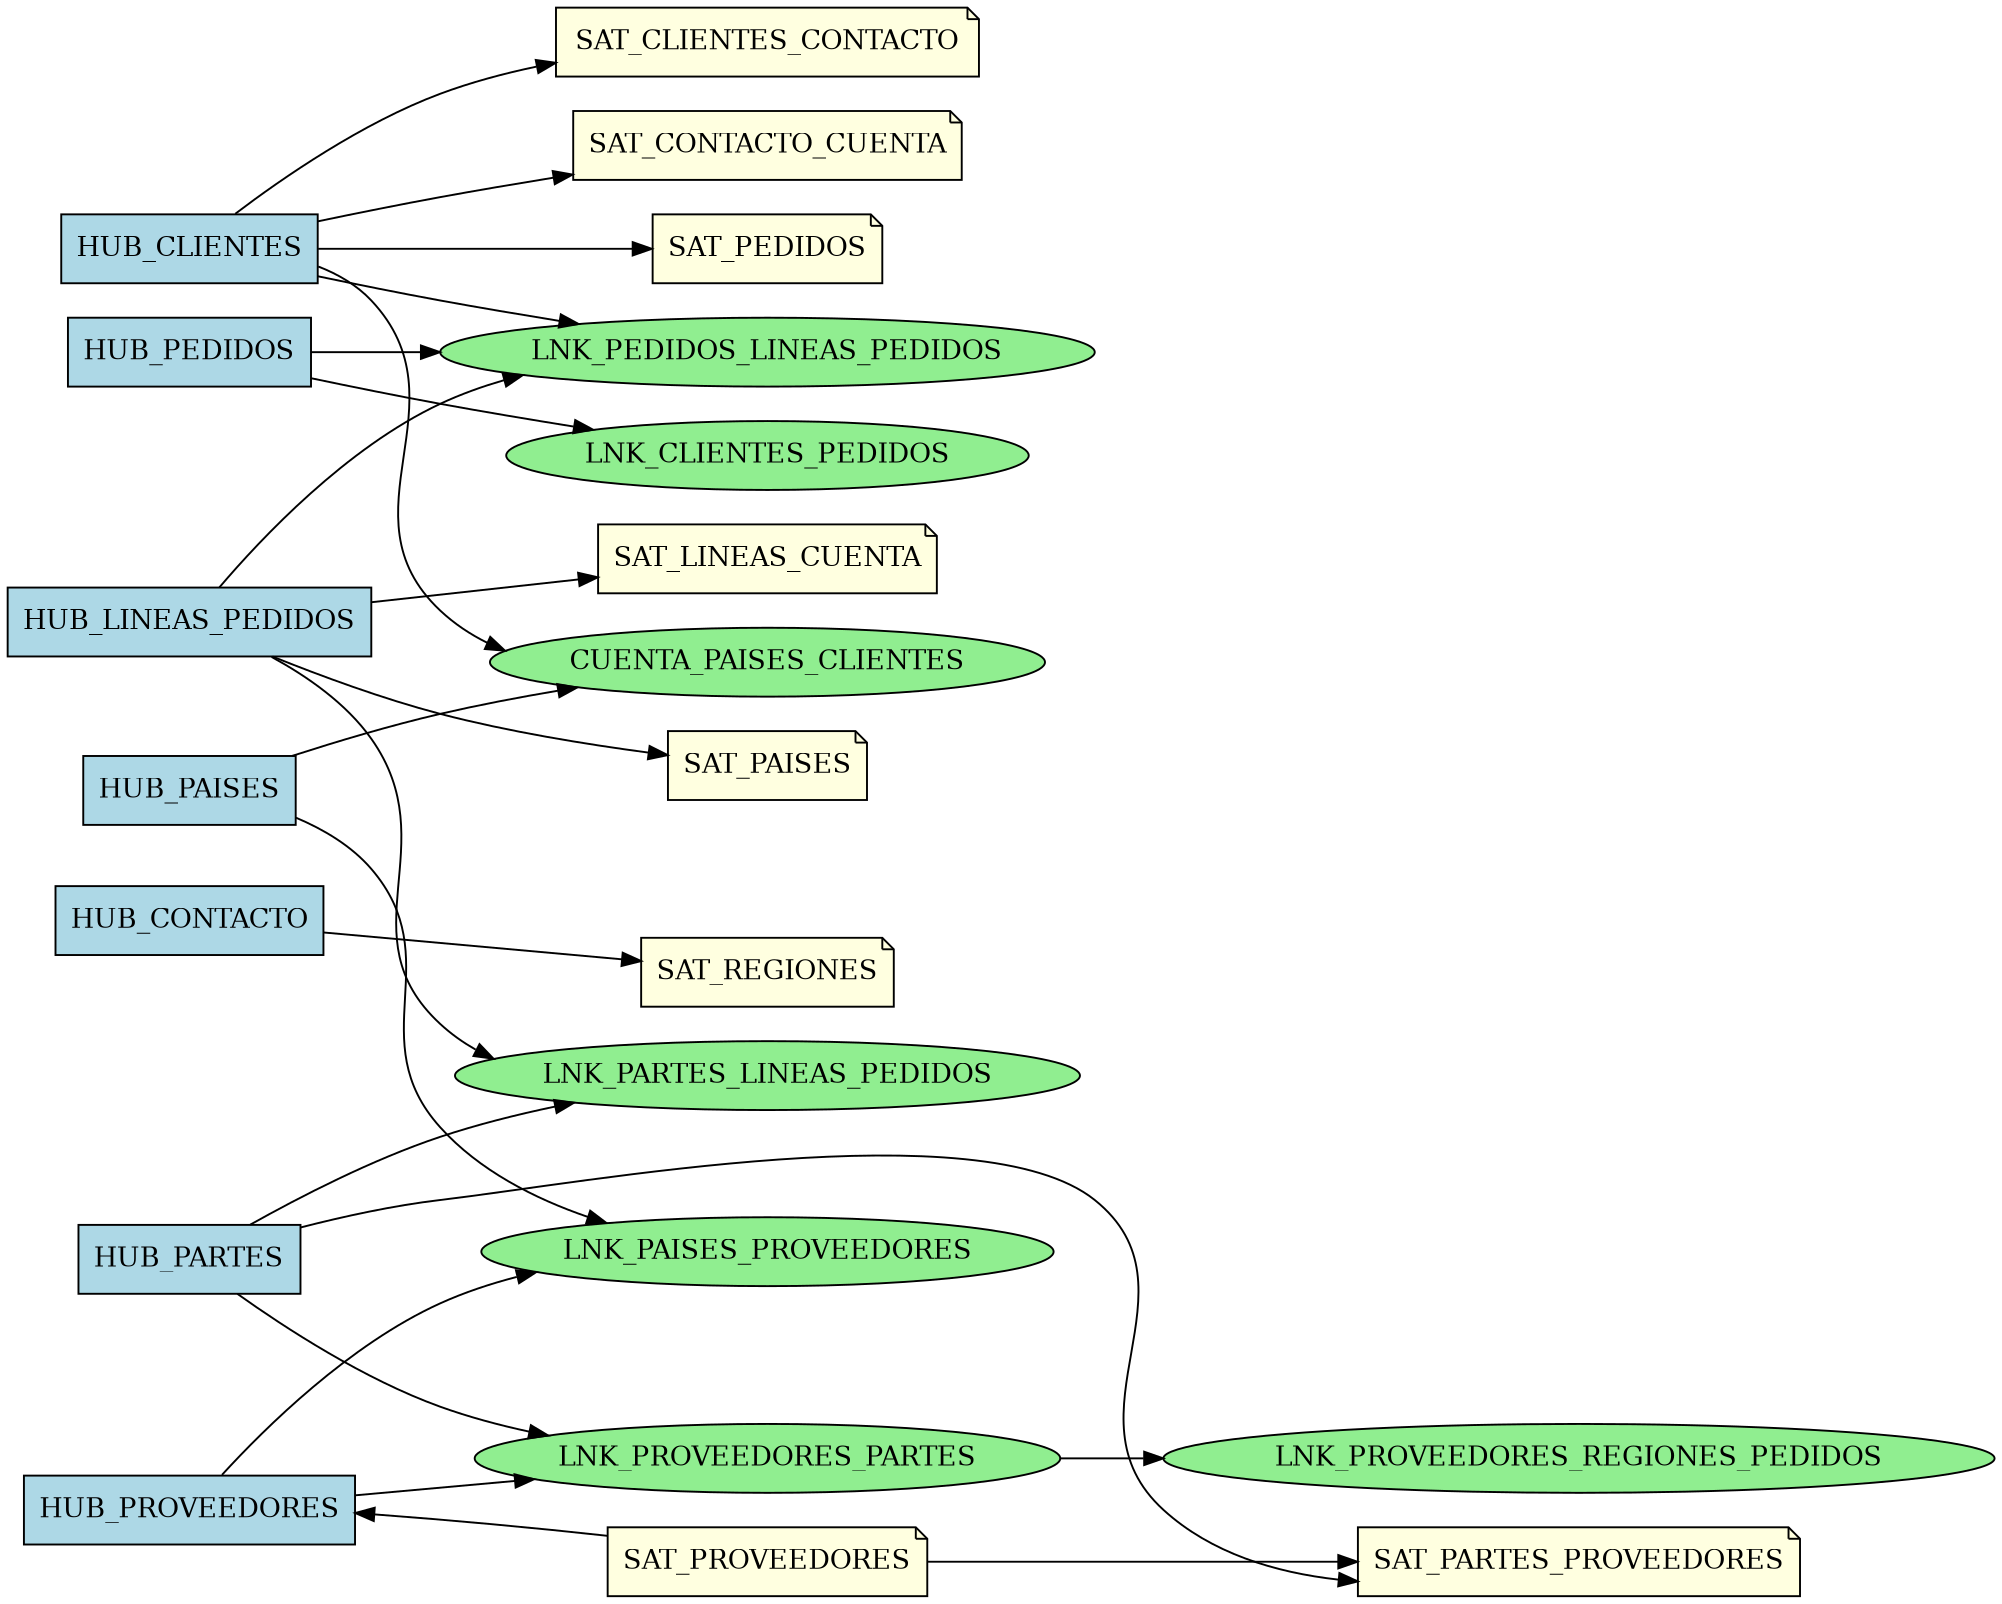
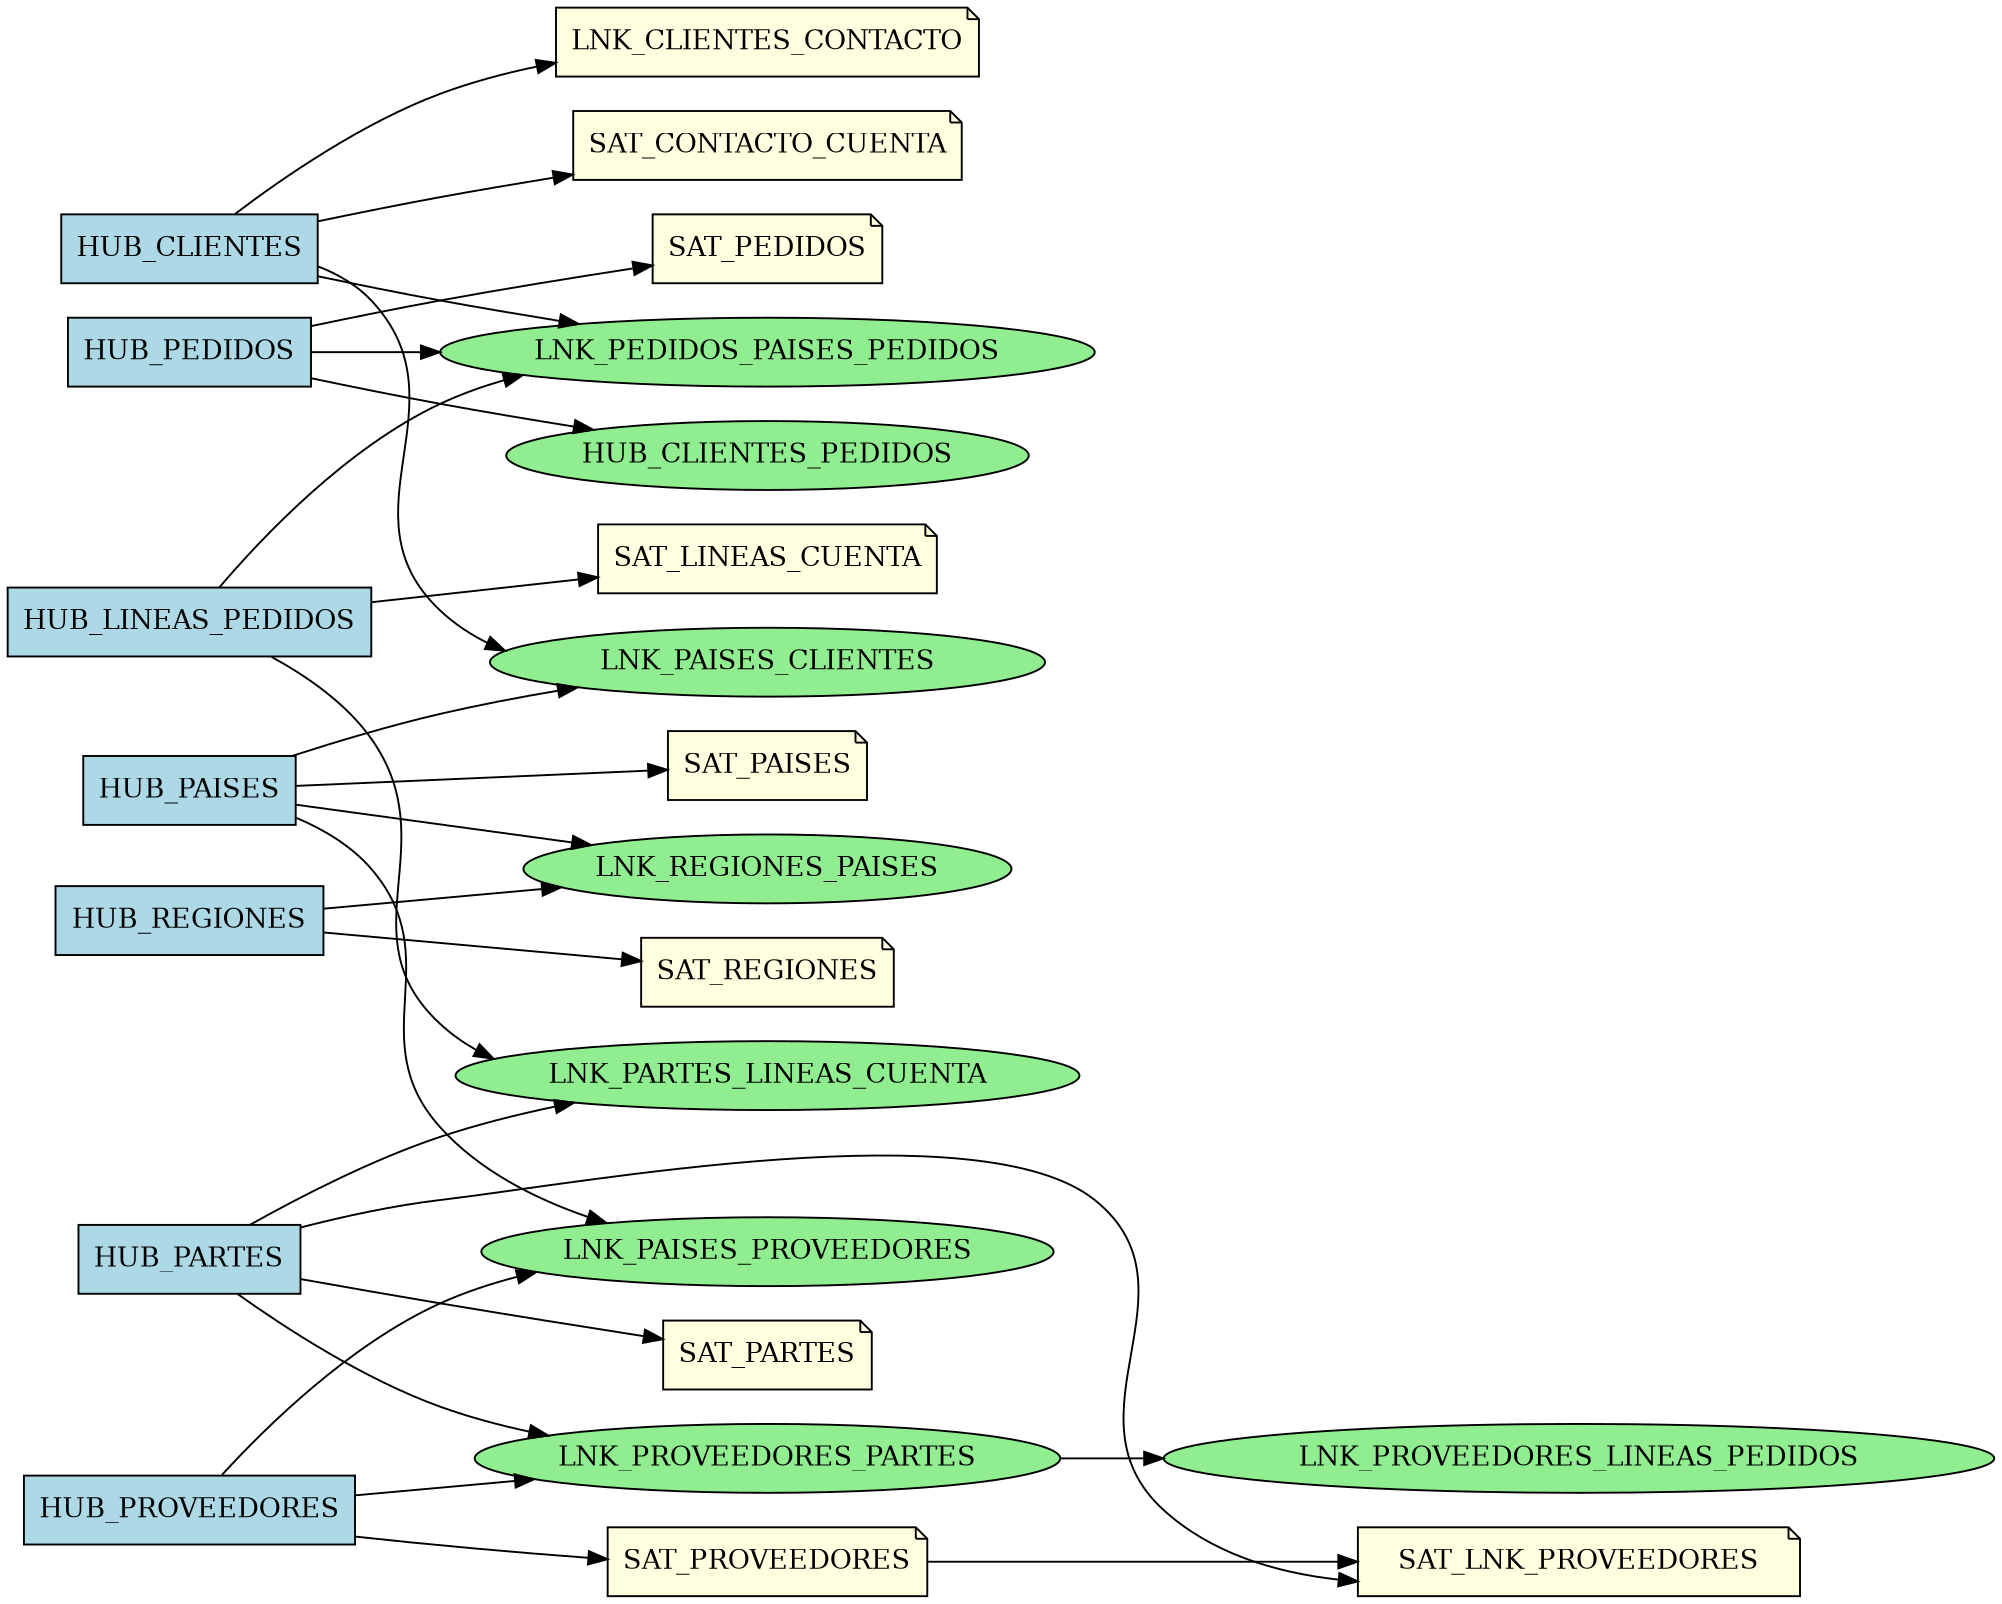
(767, 42) -> (767, 42)
(475, 249) -> (480, 293)
(767, 352) -> (767, 352)
(767, 456) -> (767, 456)
(767, 662) -> (767, 662)
(466, 720) -> (472, 778)
none -> (767, 869)
(189, 921) -> (189, 921)
(767, 1076) -> (767, 1076)
none -> (767, 1355)
(1579, 1458) -> (1579, 1458)
(491, 1524) -> (471, 1548)
(1579, 1562) -> (1579, 1562)
